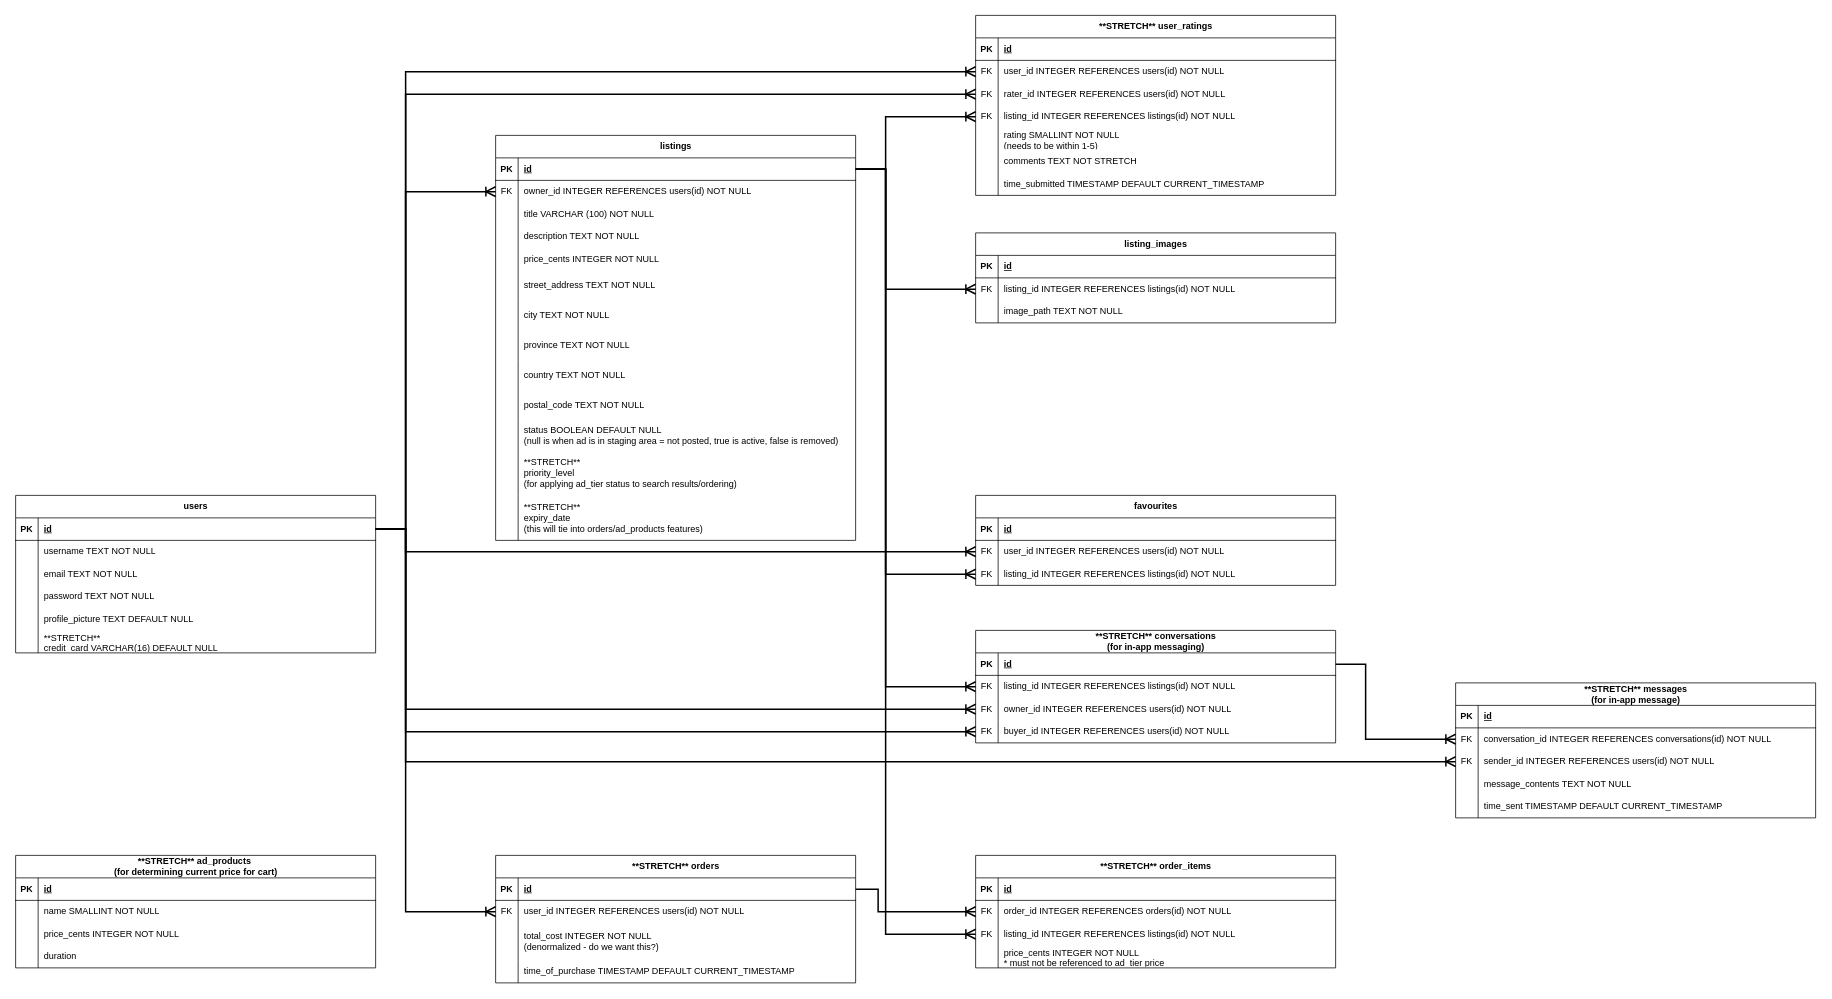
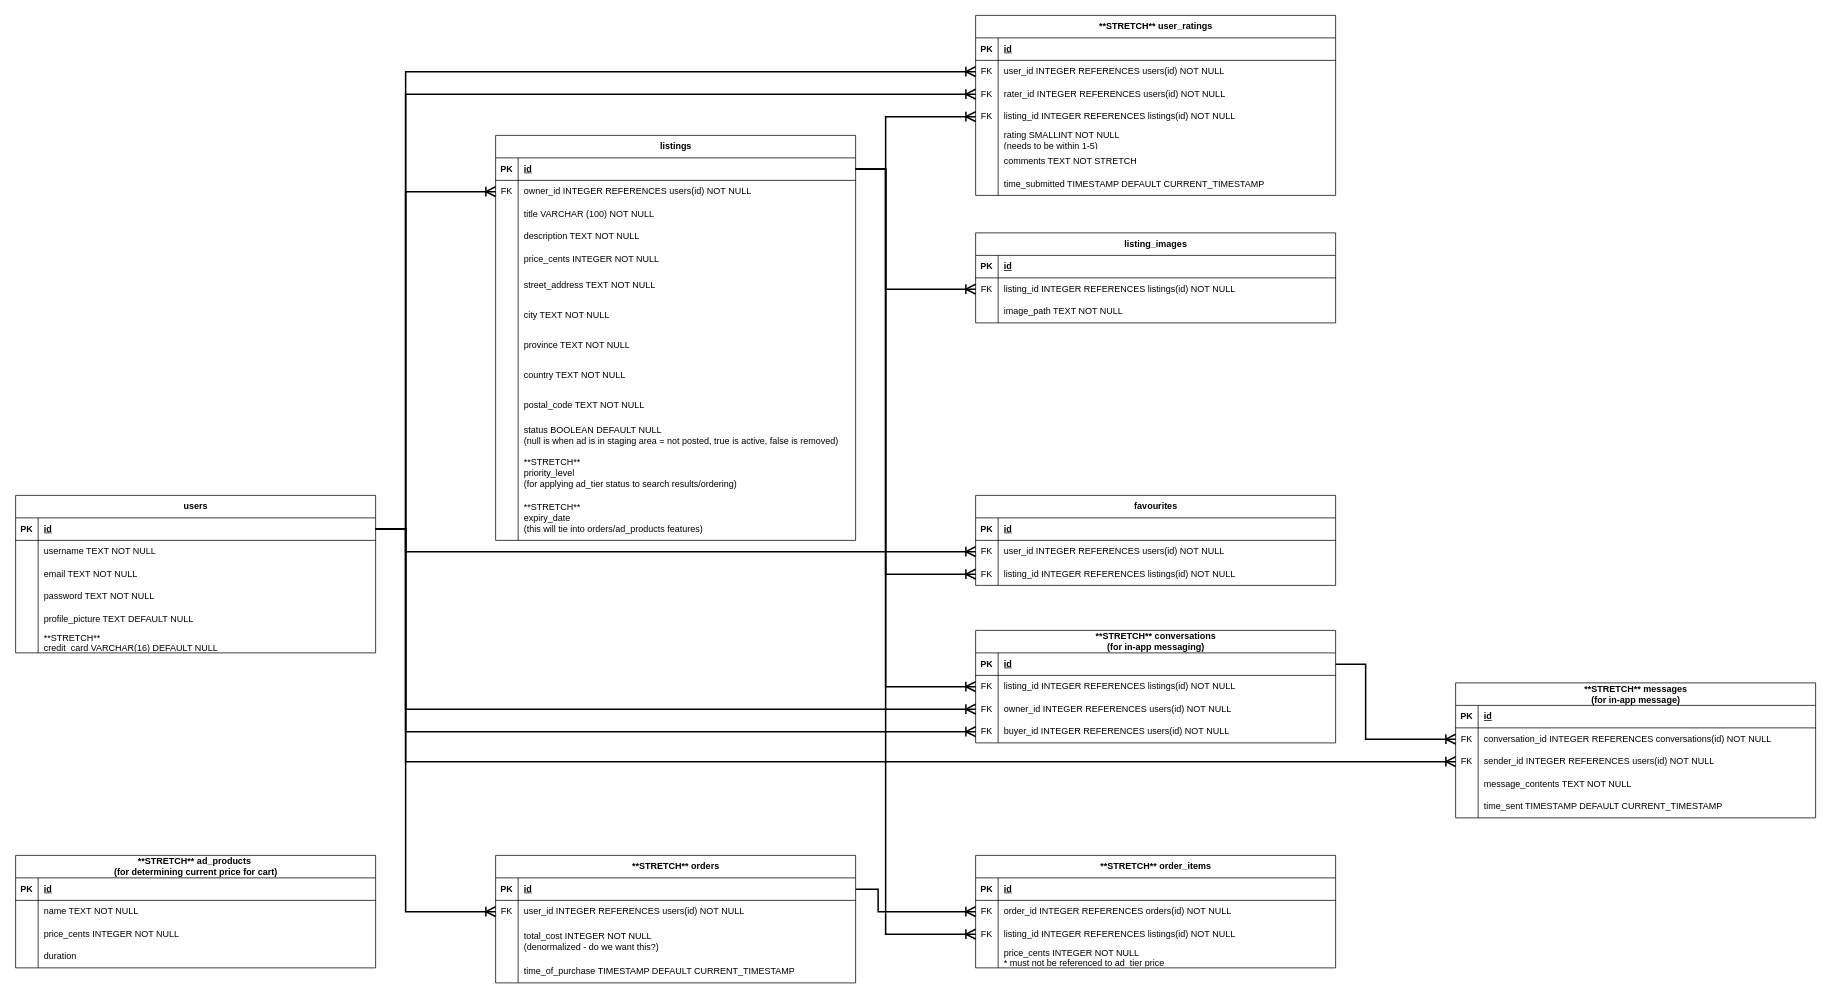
(96, 912) -> (86, 912)
